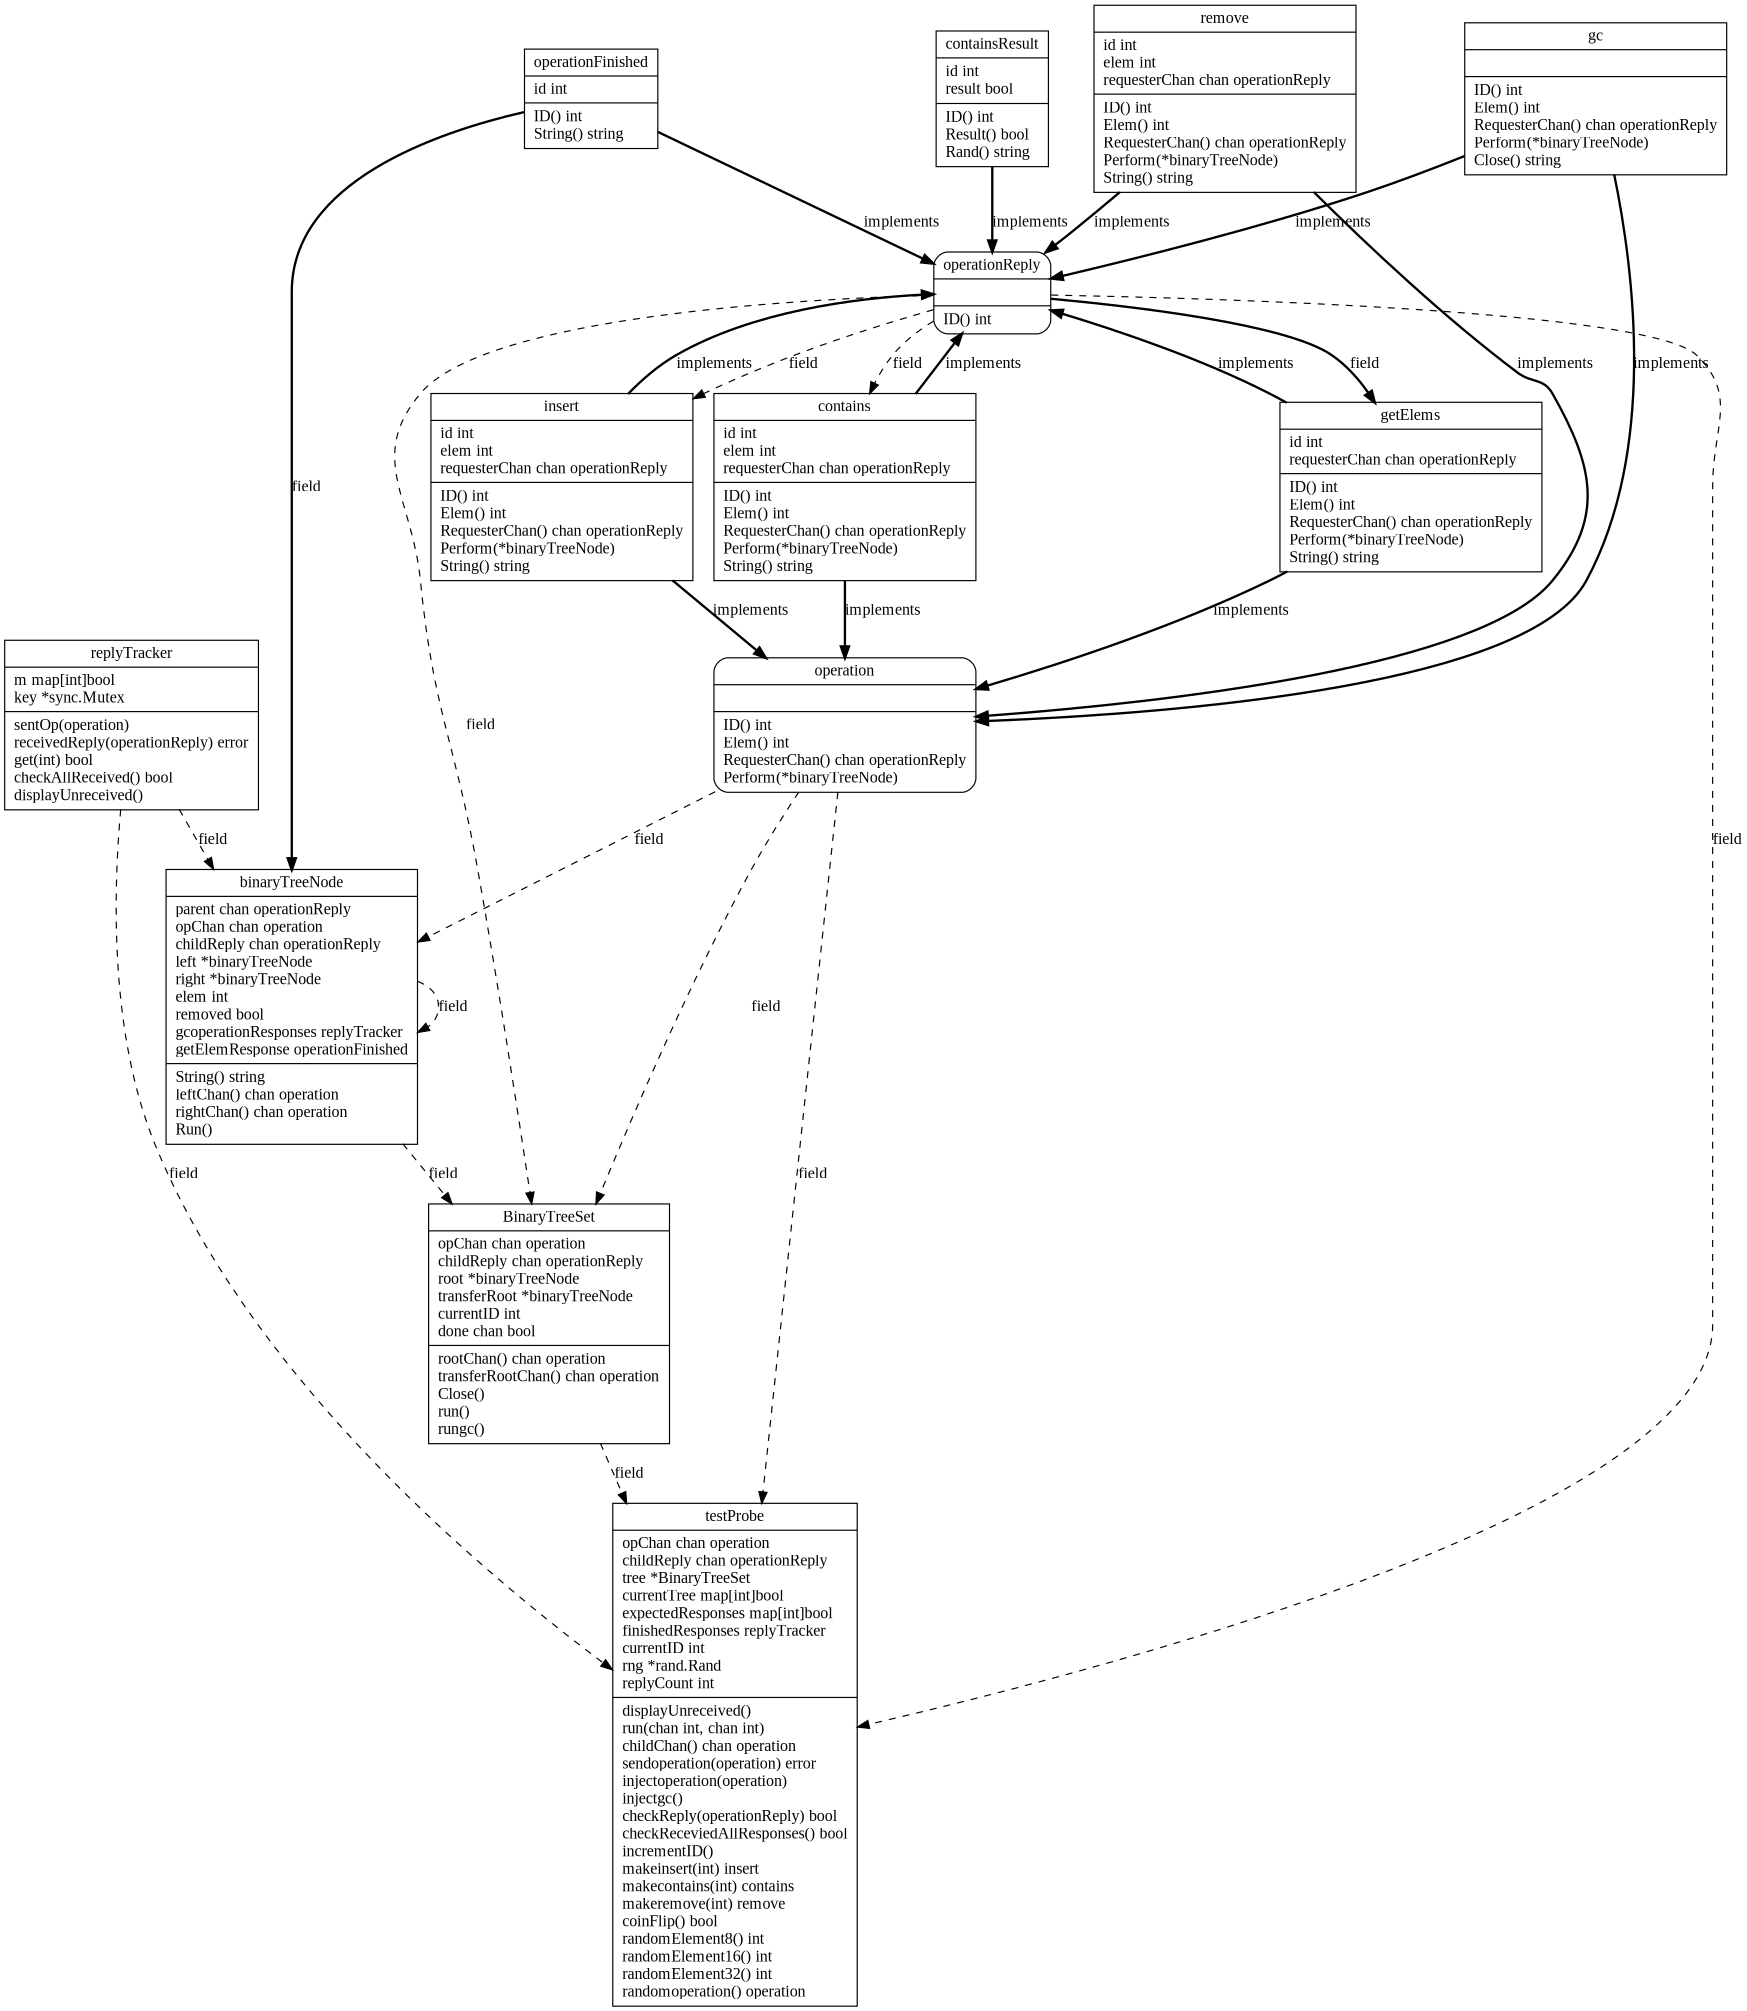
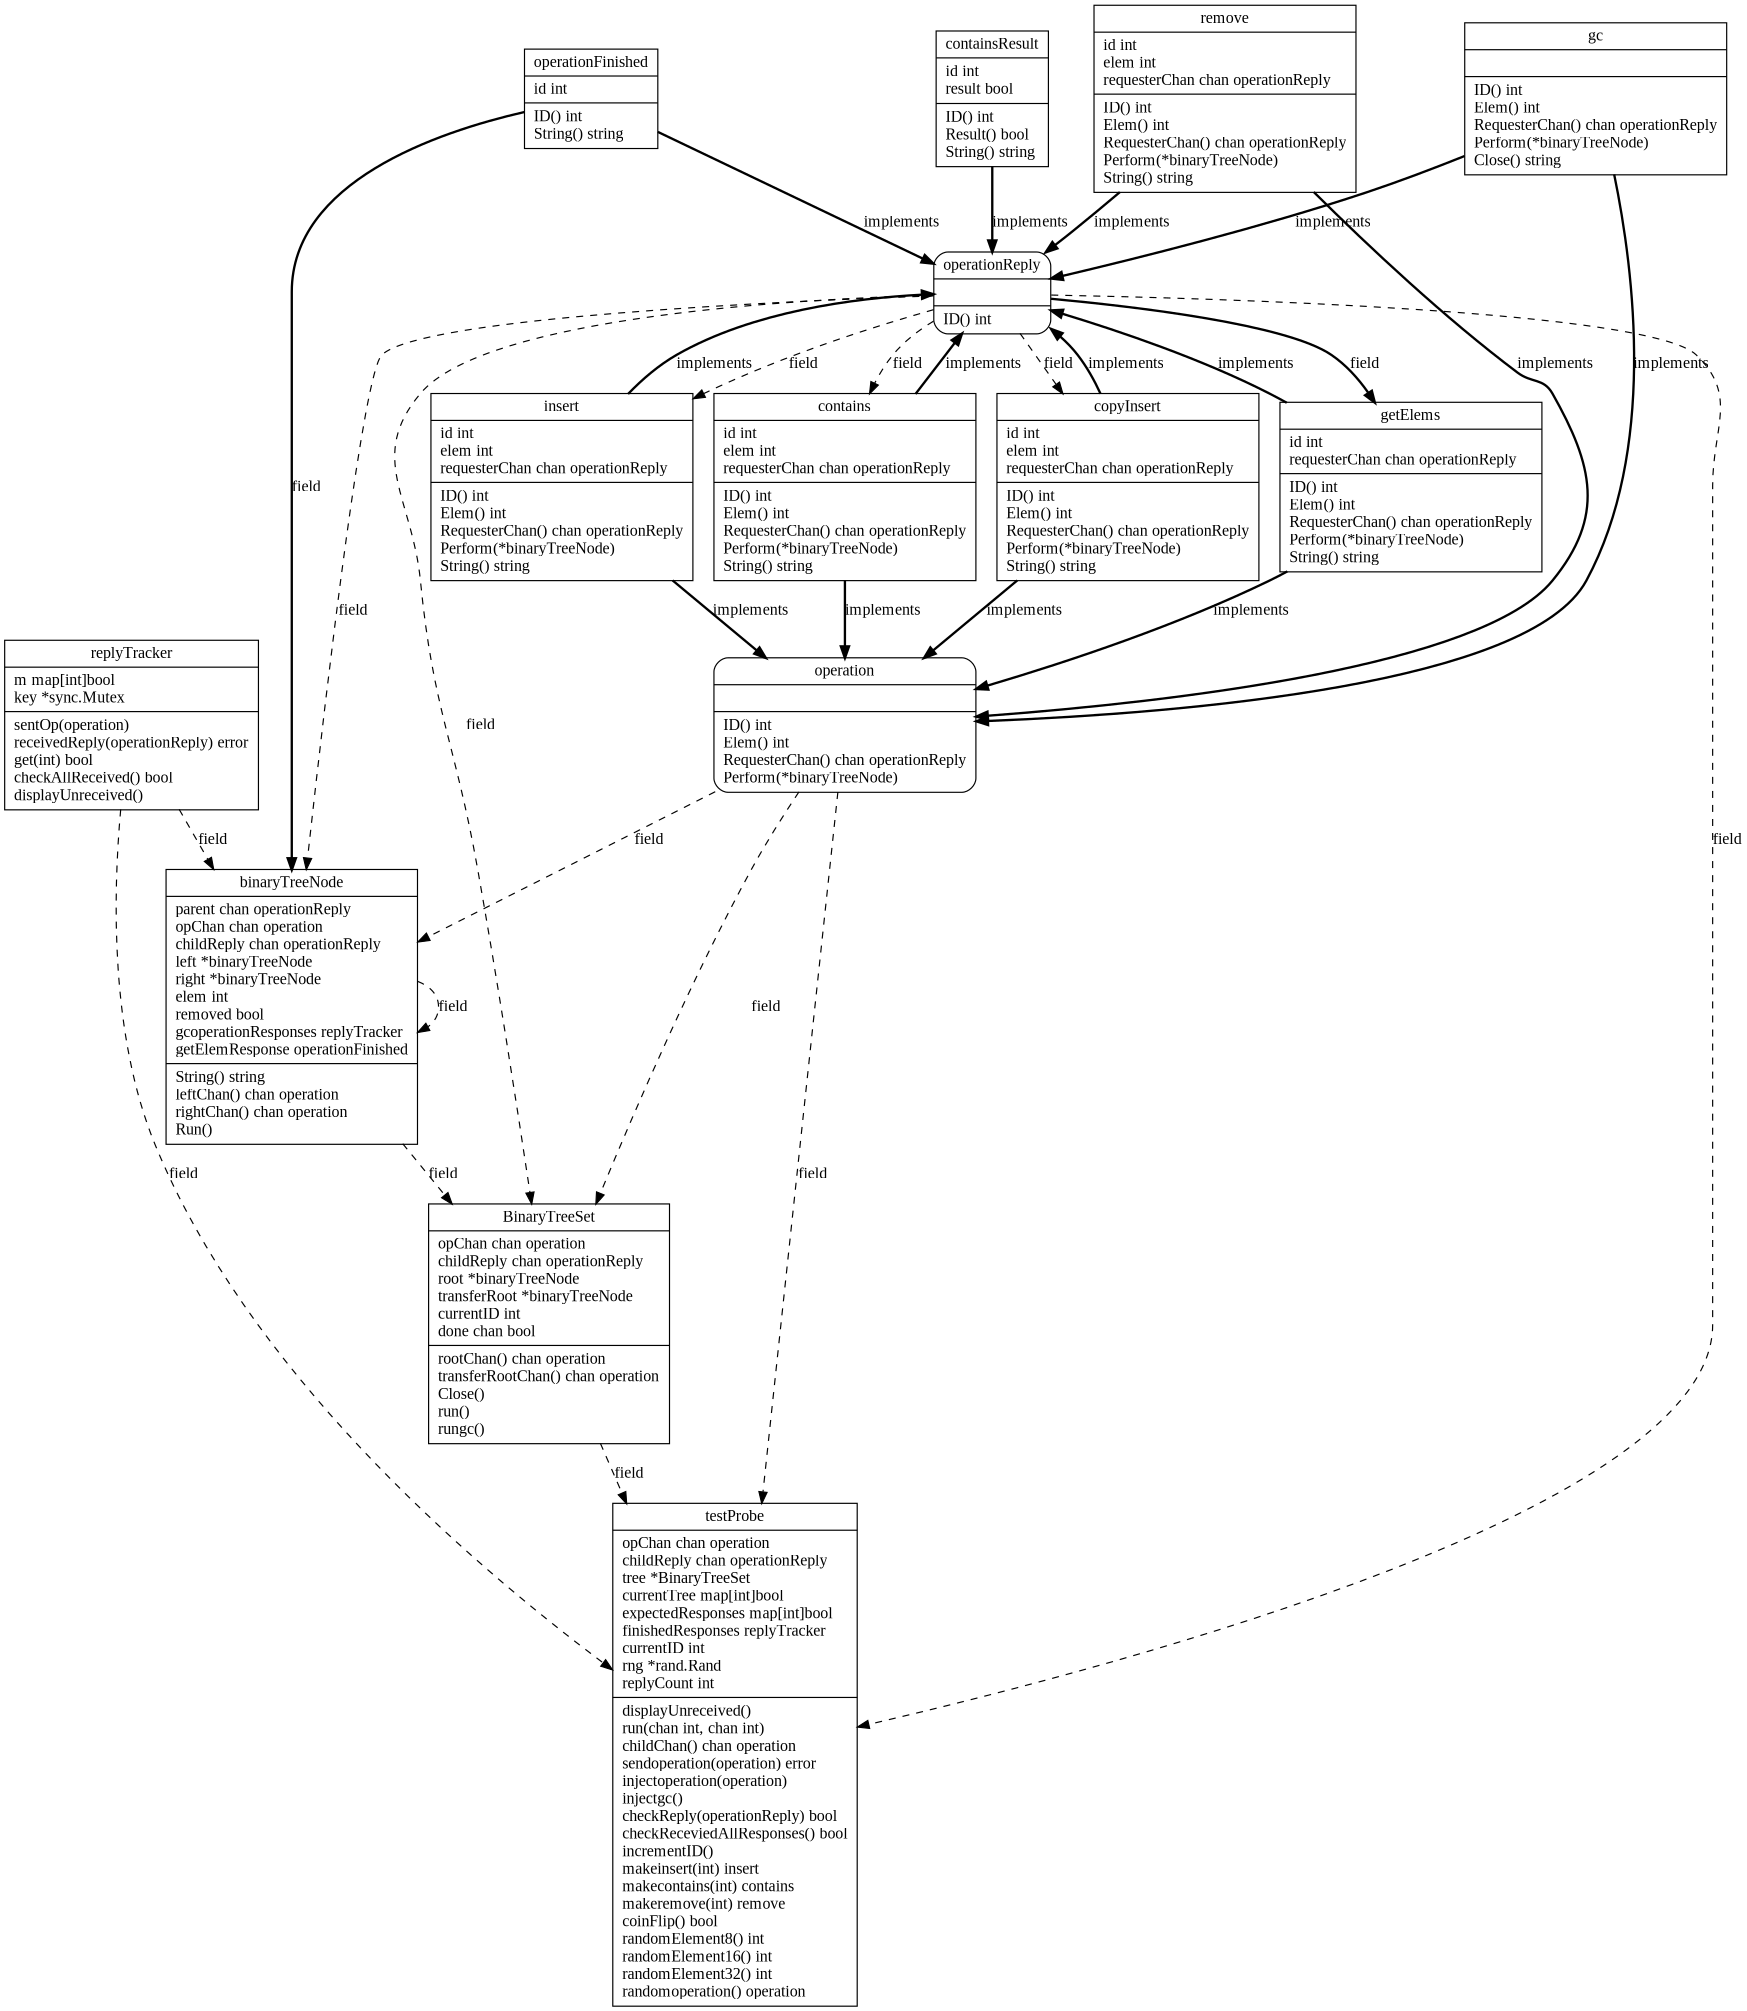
(988, 152) -> (991, 152)
none -> (404, 345)
none -> (1128, 487)
